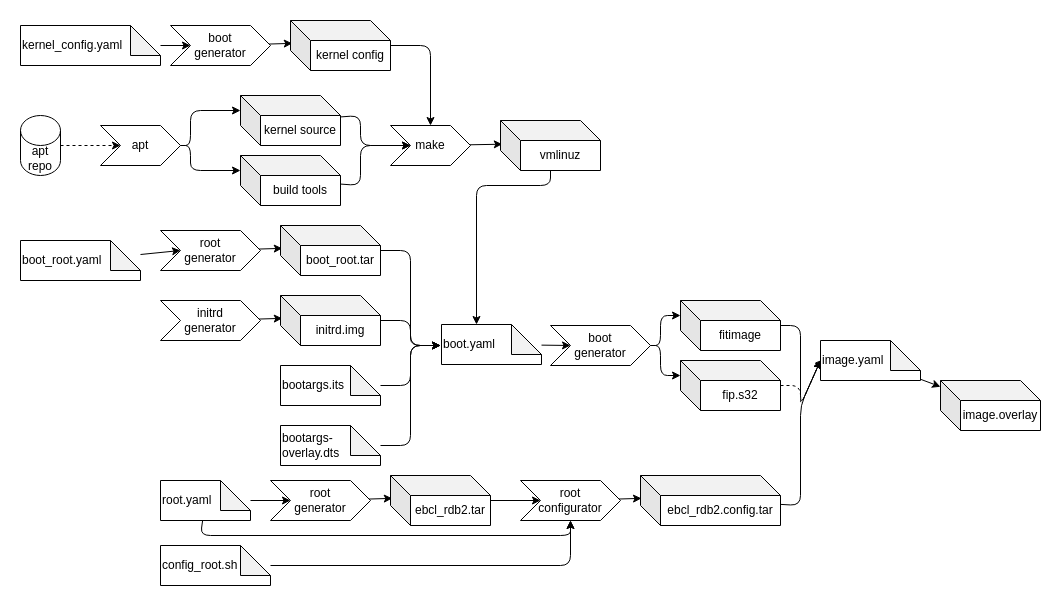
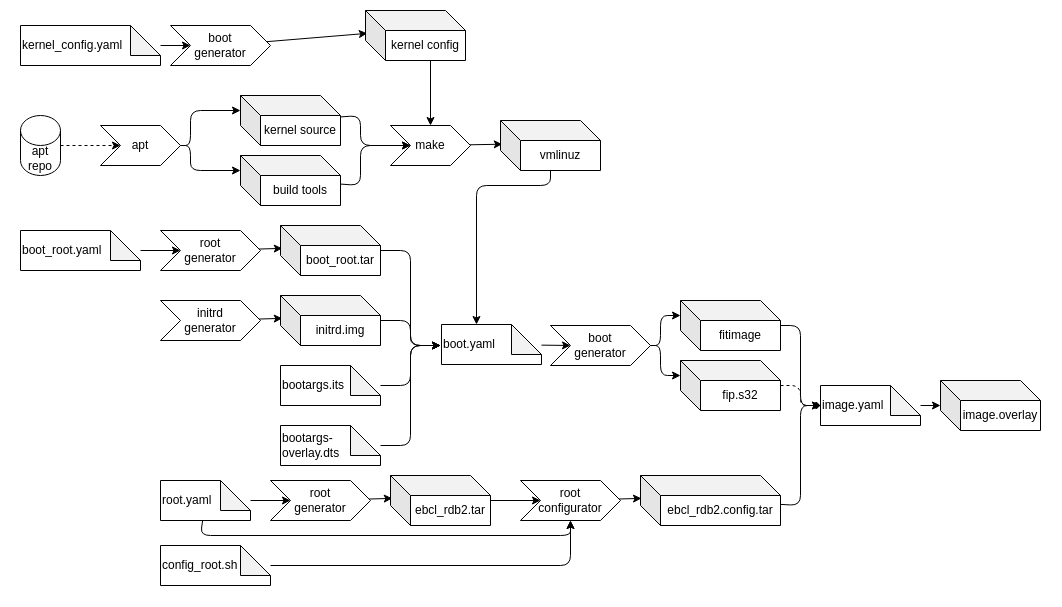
(341, 46) -> (416, 36)
(81, 261) -> (81, 251)
(871, 361) -> (871, 406)
